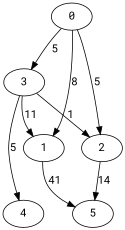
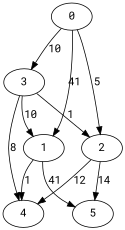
(55, 49) -> (55, 49)
(74, 82) -> (74, 82)
(31, 115) -> (31, 115)
(13, 148) -> (13, 148)
none -> (24, 175)
none -> (68, 181)
